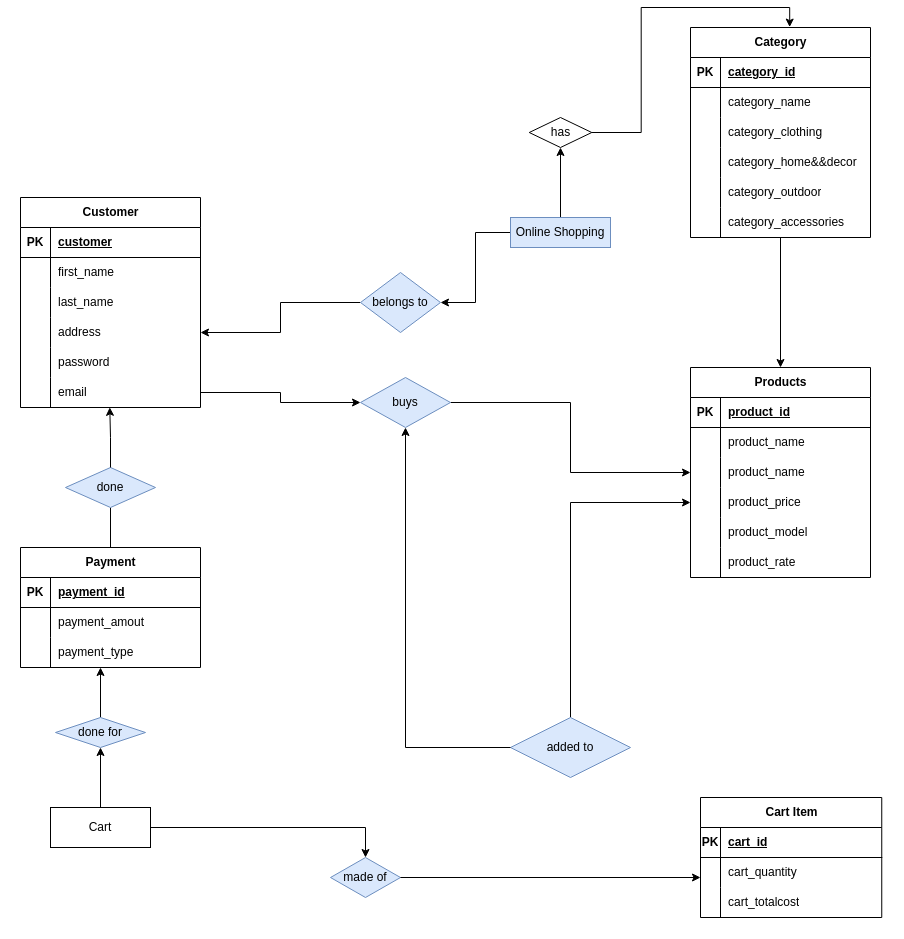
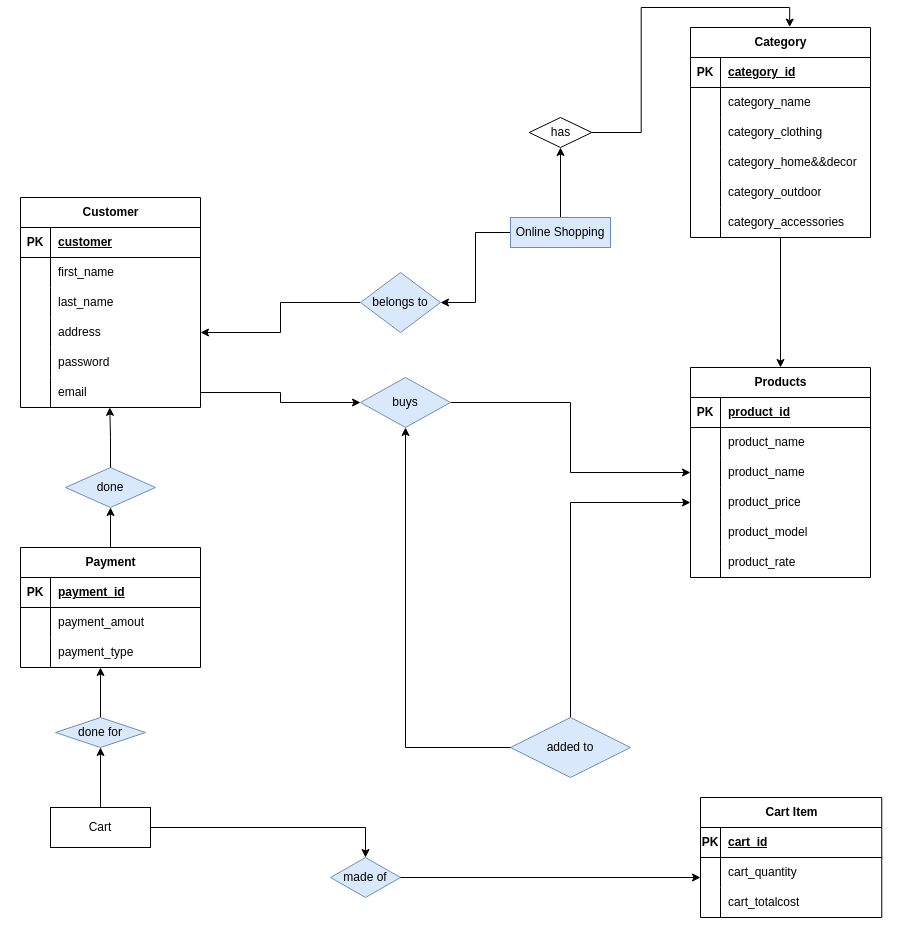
(111, 513) -> (111, 515)
